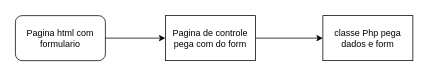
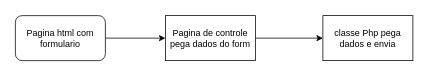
(210, 38) -> (210, 38)
(368, 38) -> (368, 38)
